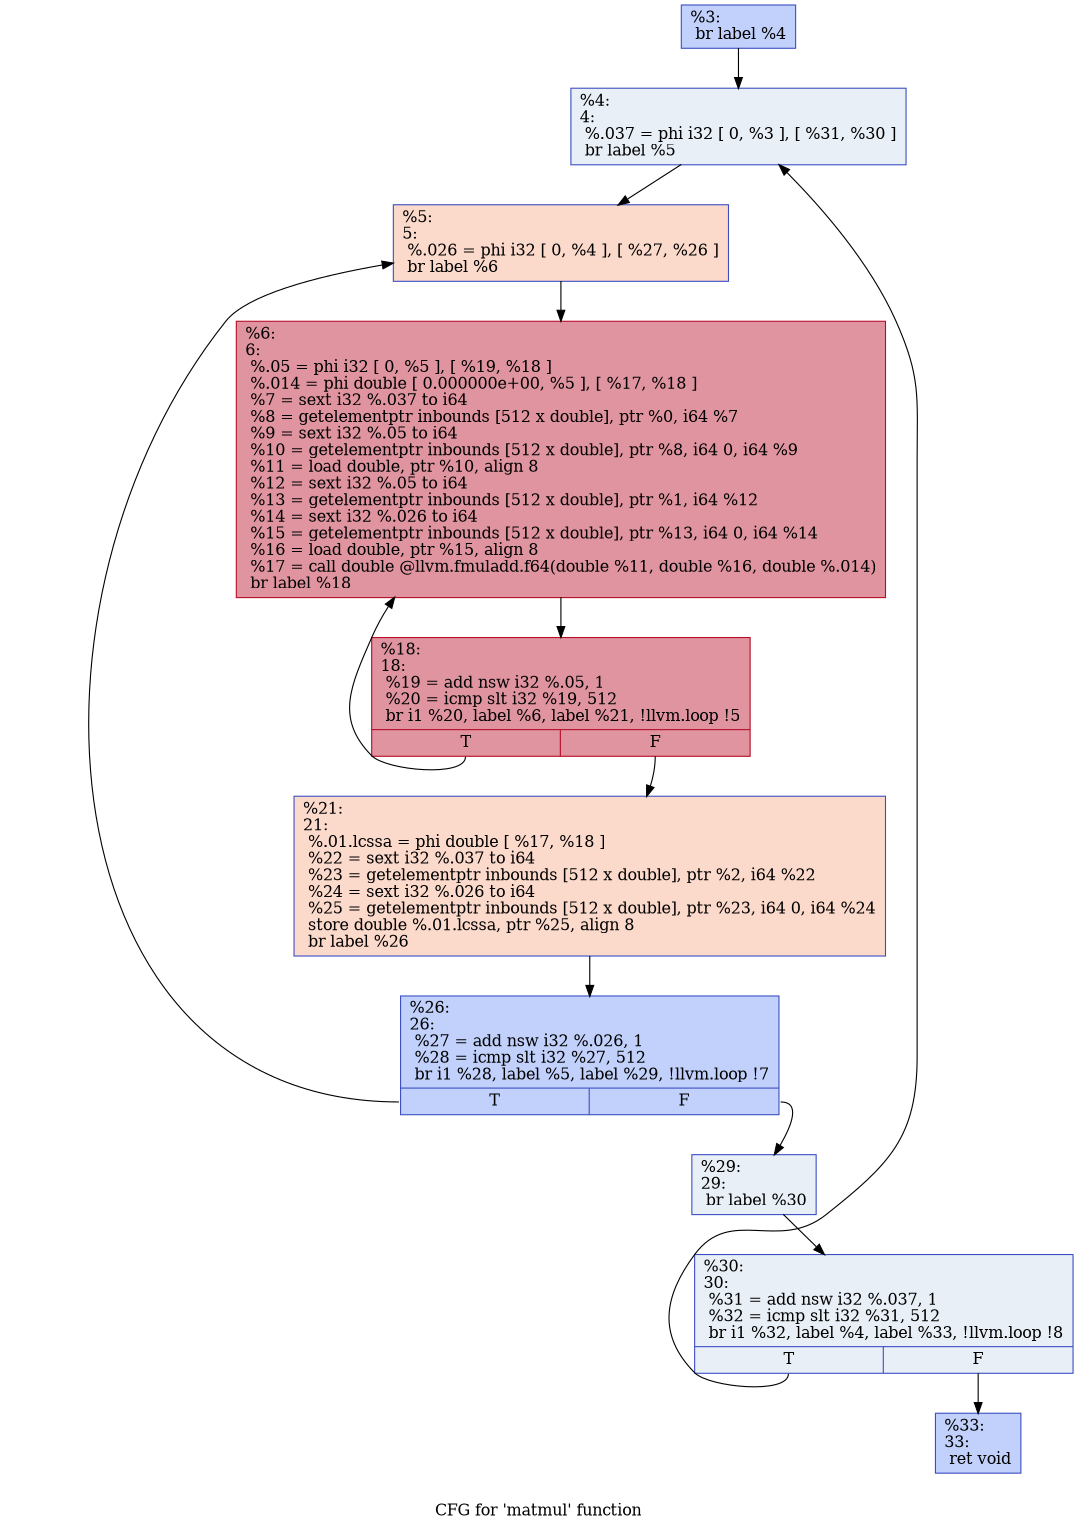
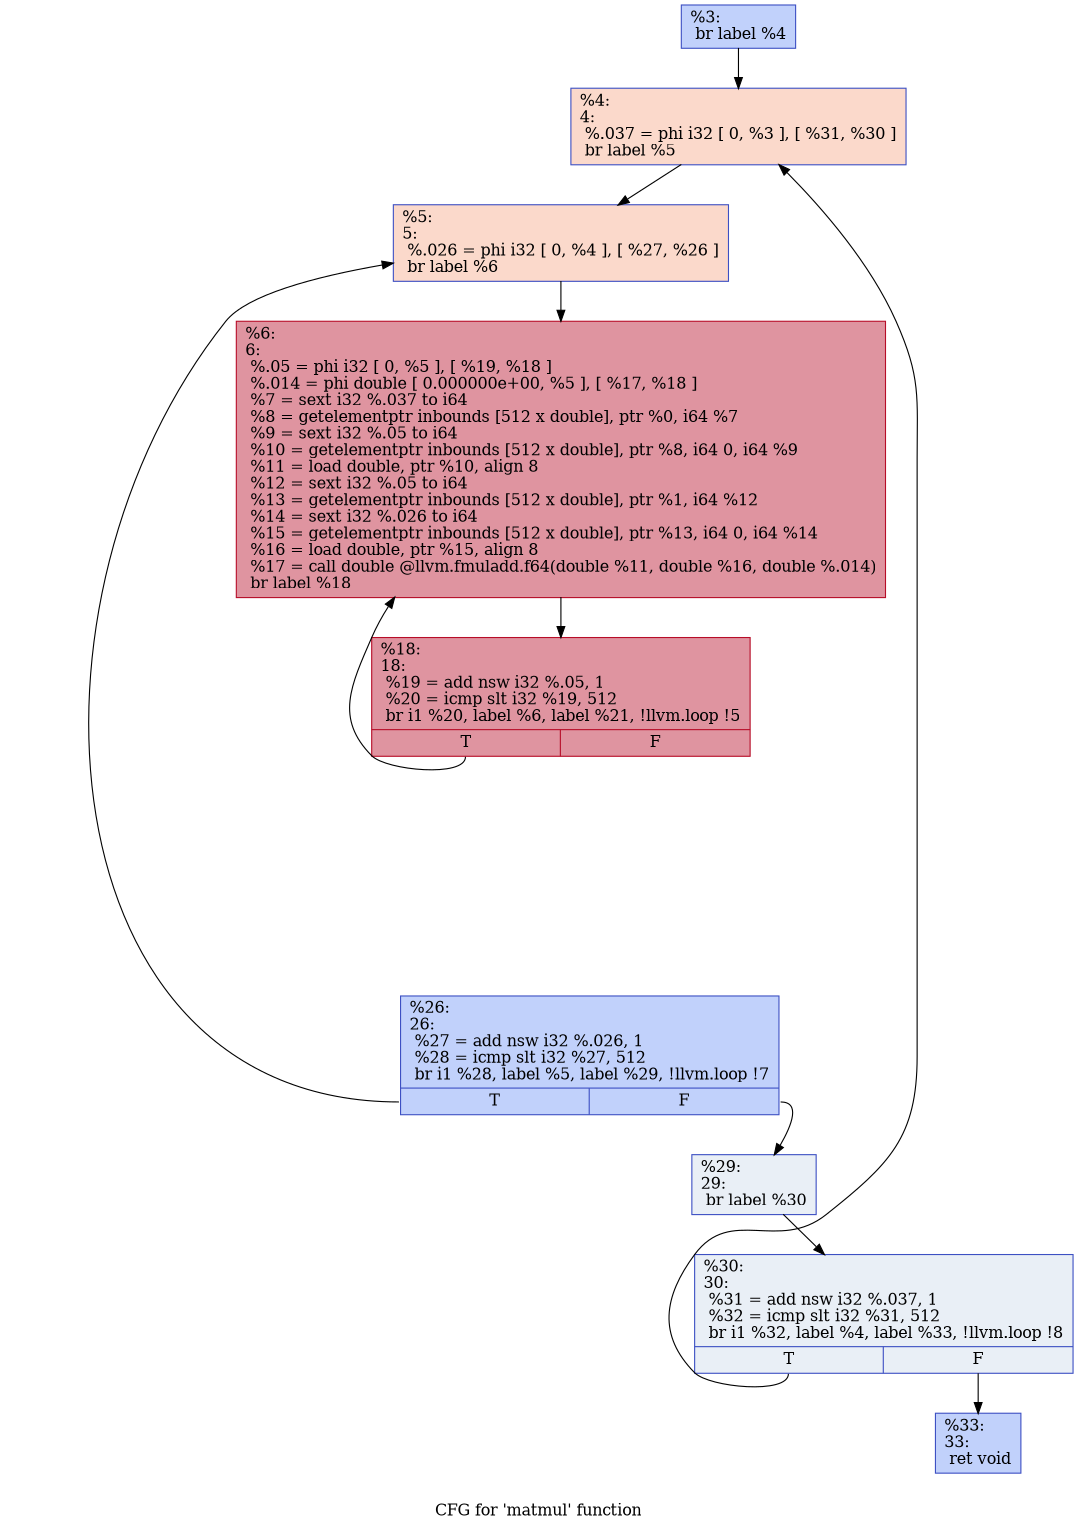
(738, 127) -> (738, 127)
(590, 876) -> none
